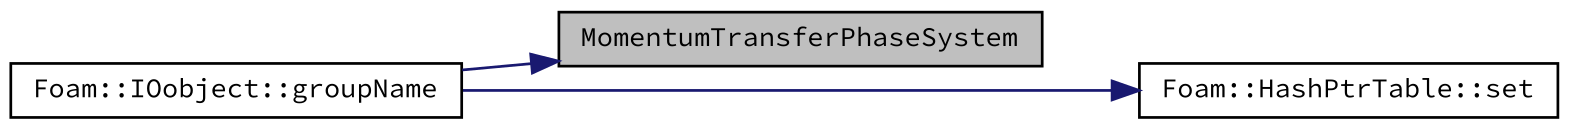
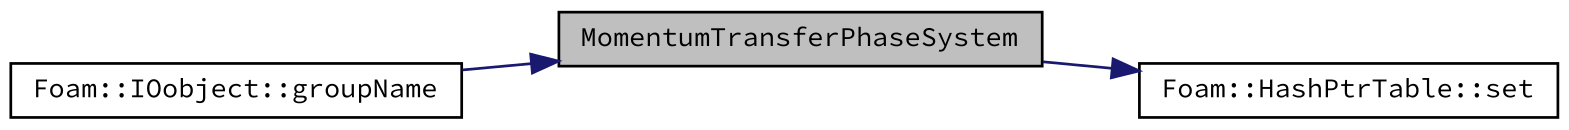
(787, 90) -> (1077, 65)
